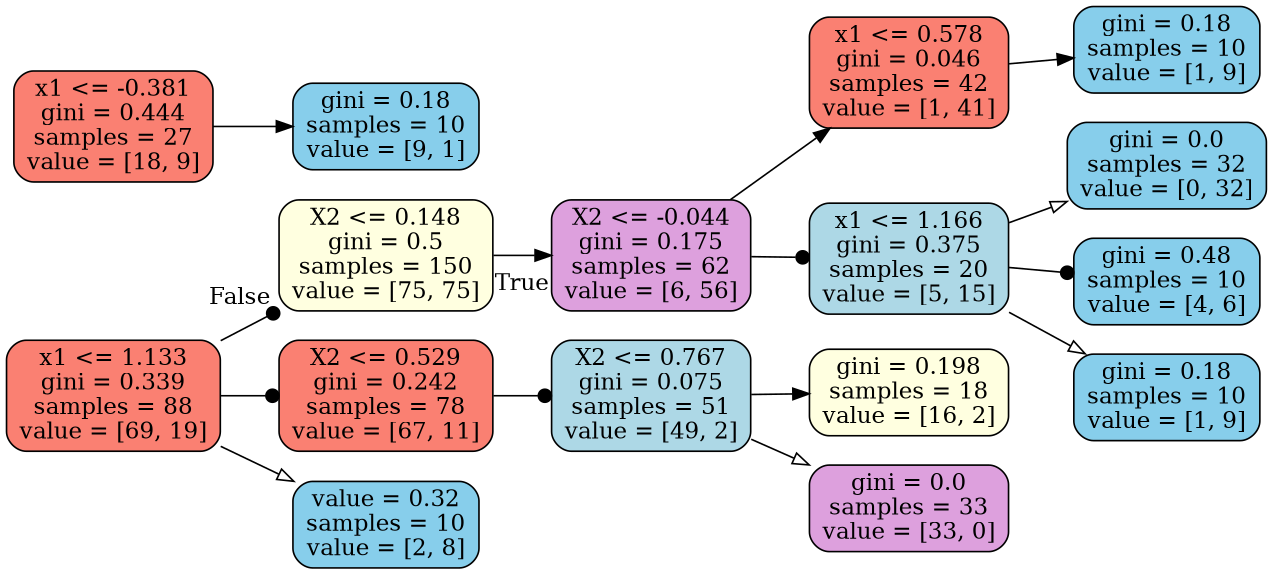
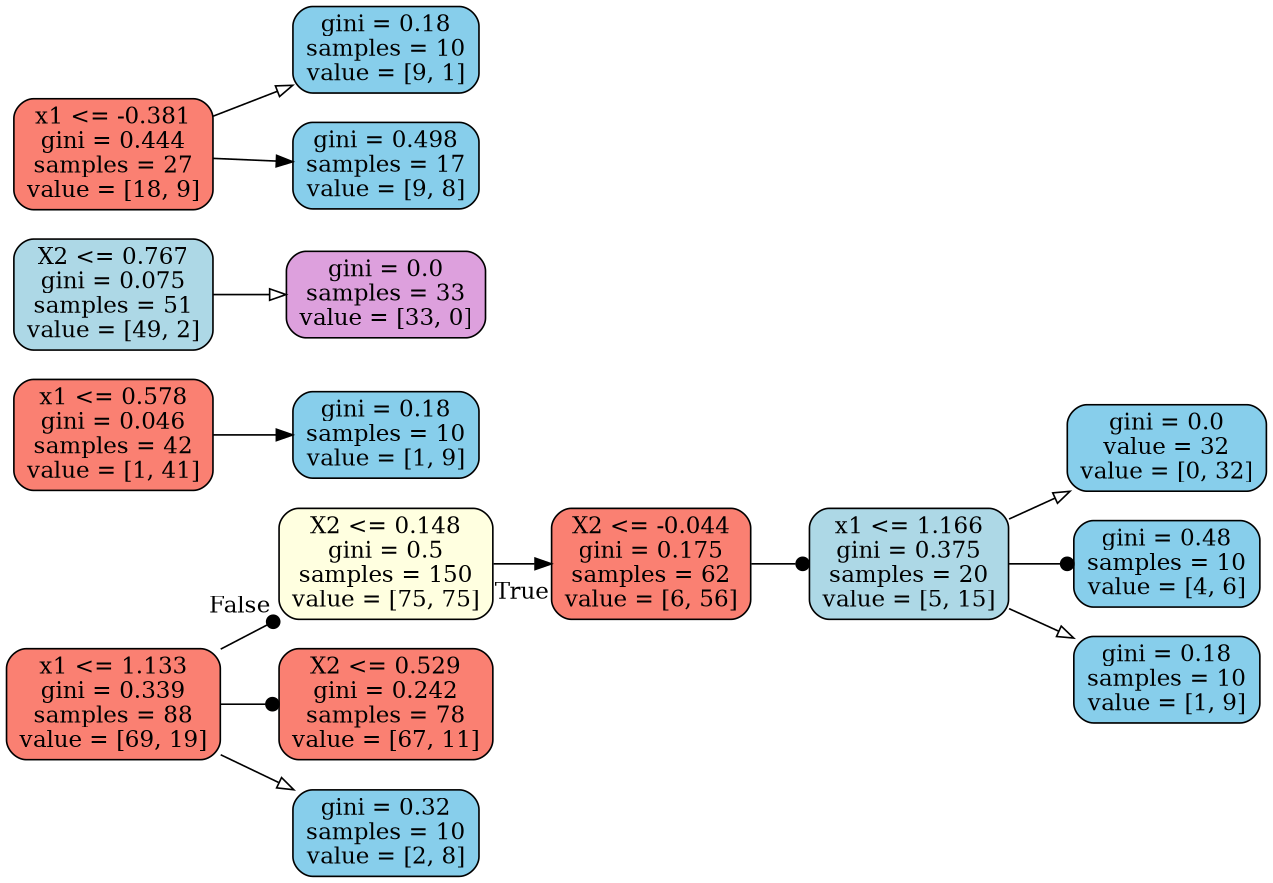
(245, 126) -> (245, 104)
none -> (386, 166)
(1167, 166) -> (1167, 448)
(774, 169) -> none
(651, 255) -> (651, 564)
(909, 392) -> none
(516, 396) -> none
(386, 525) -> (386, 833)
